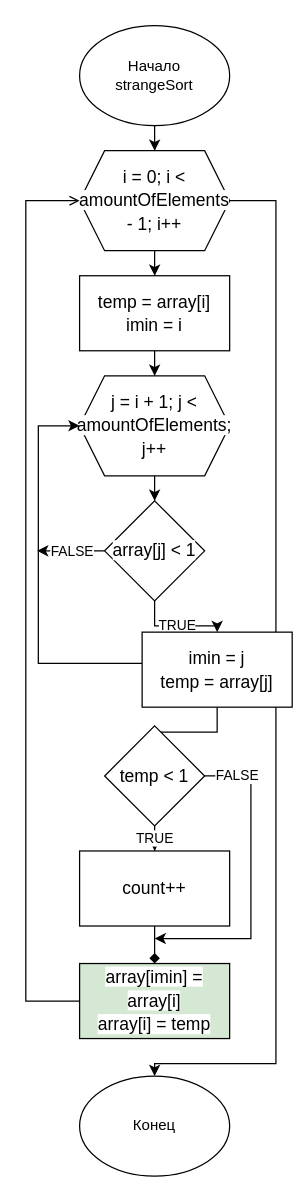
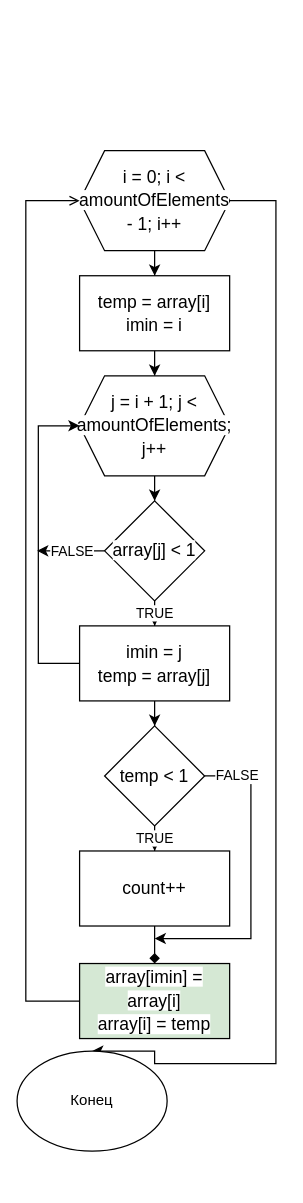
(154, 76) -> none
(154, 143) -> none
(217, 669) -> (154, 663)
(154, 1126) -> (92, 1101)
